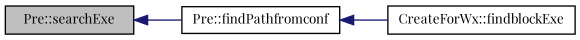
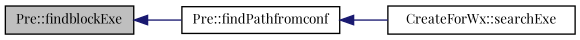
(70, 20) -> (70, 20)
(481, 20) -> (481, 20)
